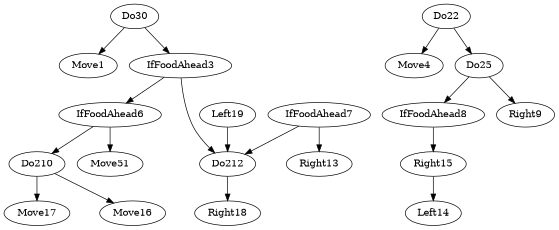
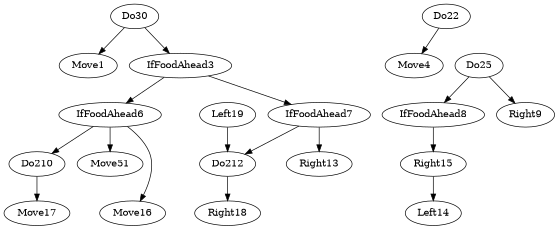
(461, 38) -> none
(189, 116) -> (246, 89)
(81, 187) -> (151, 157)
